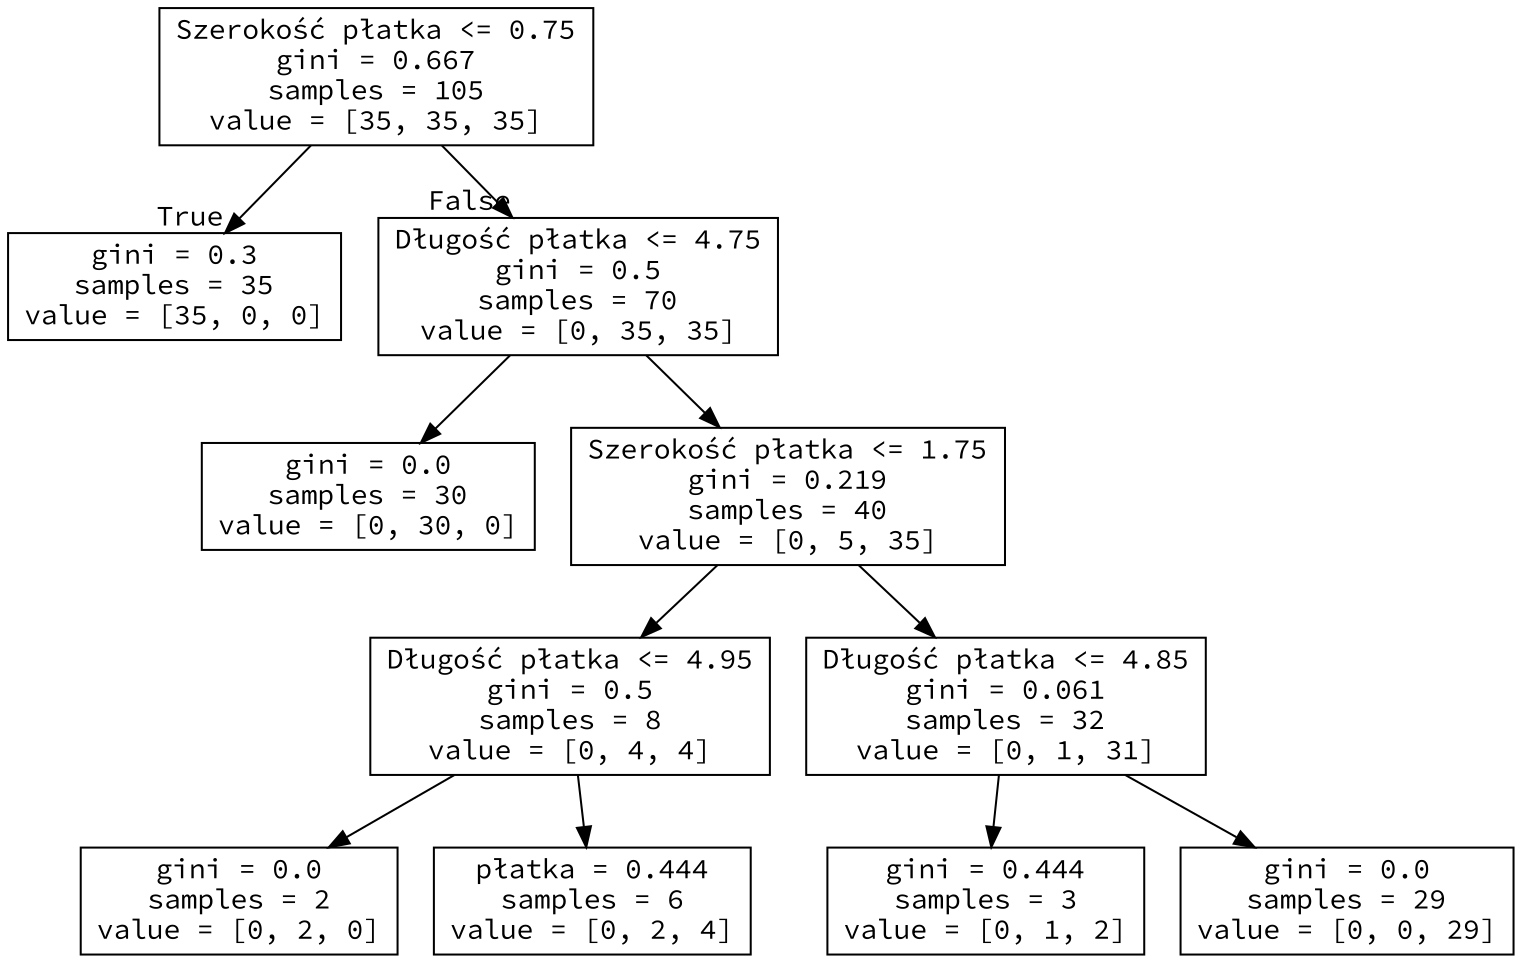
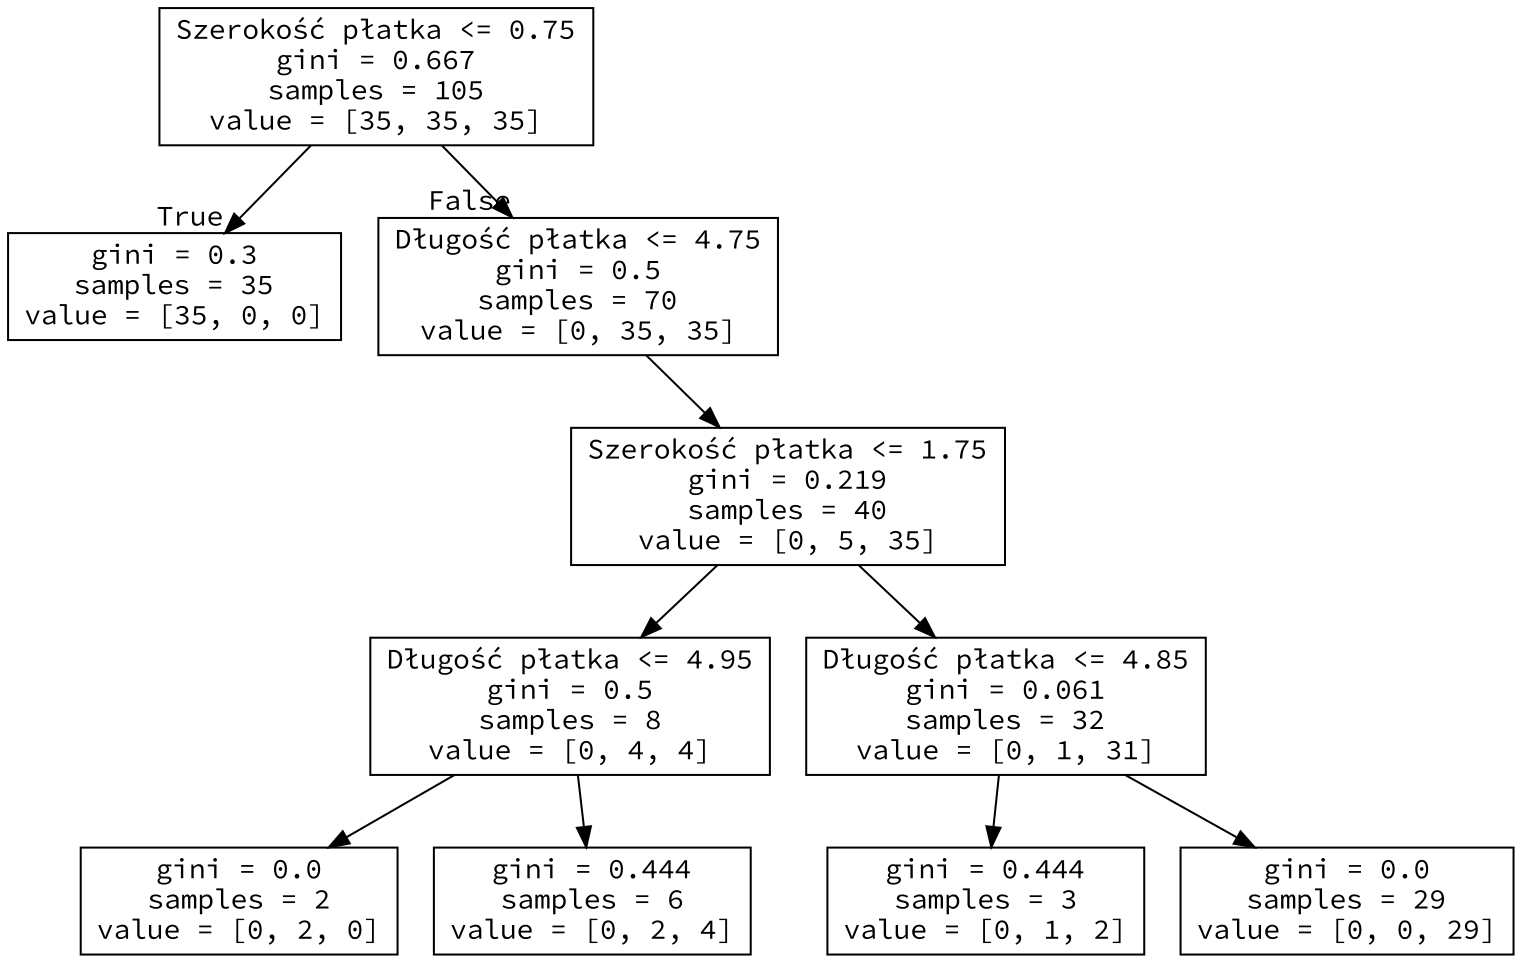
(368, 496) -> none
(592, 901) -> (592, 901)
